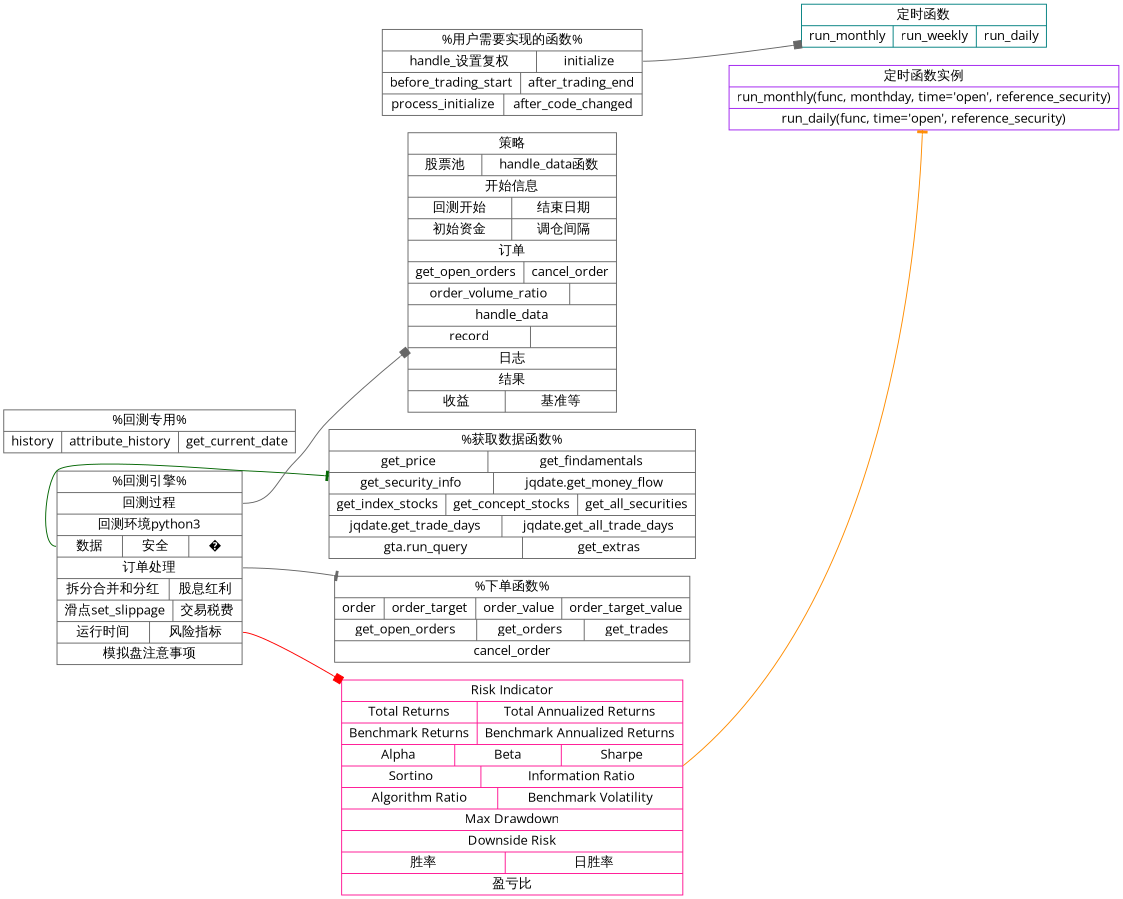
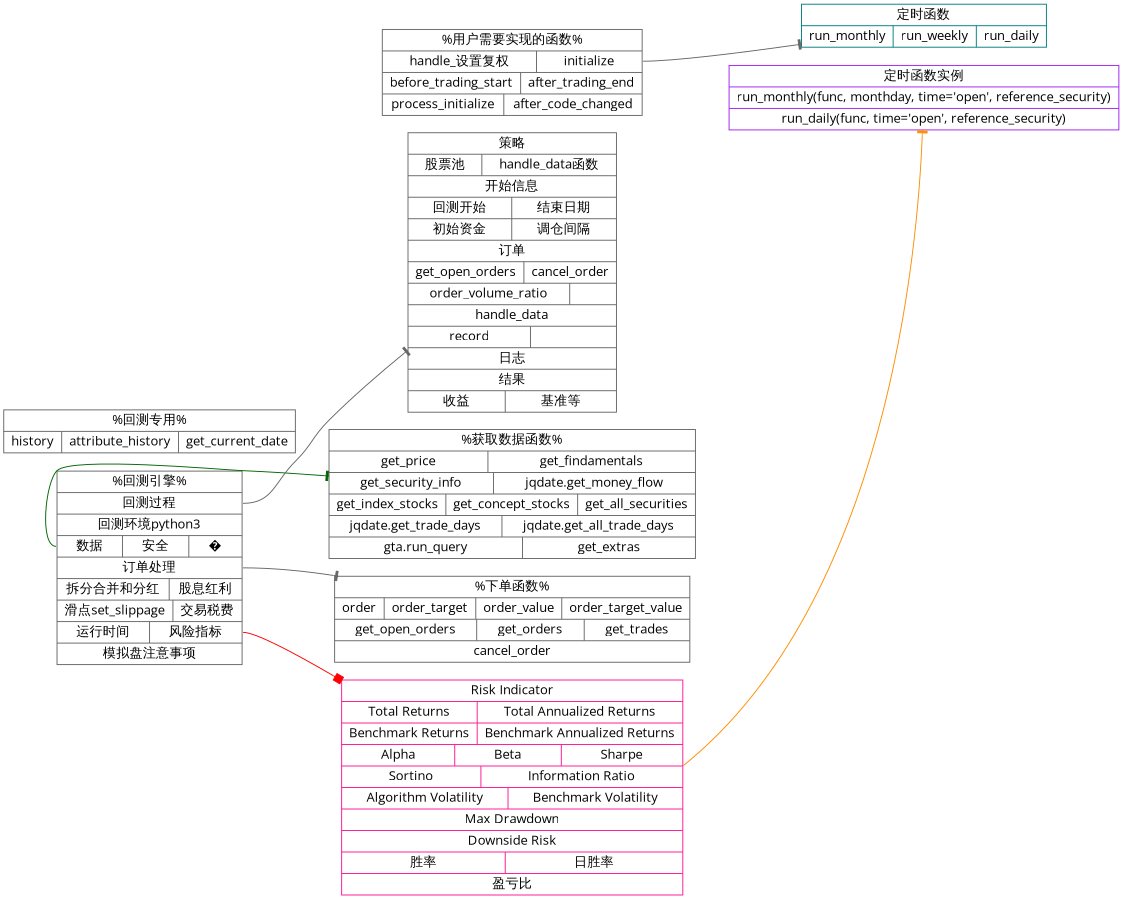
(718, 55) -> (720, 55)
(320, 430) -> (321, 429)
(420, 798) -> (425, 798)
